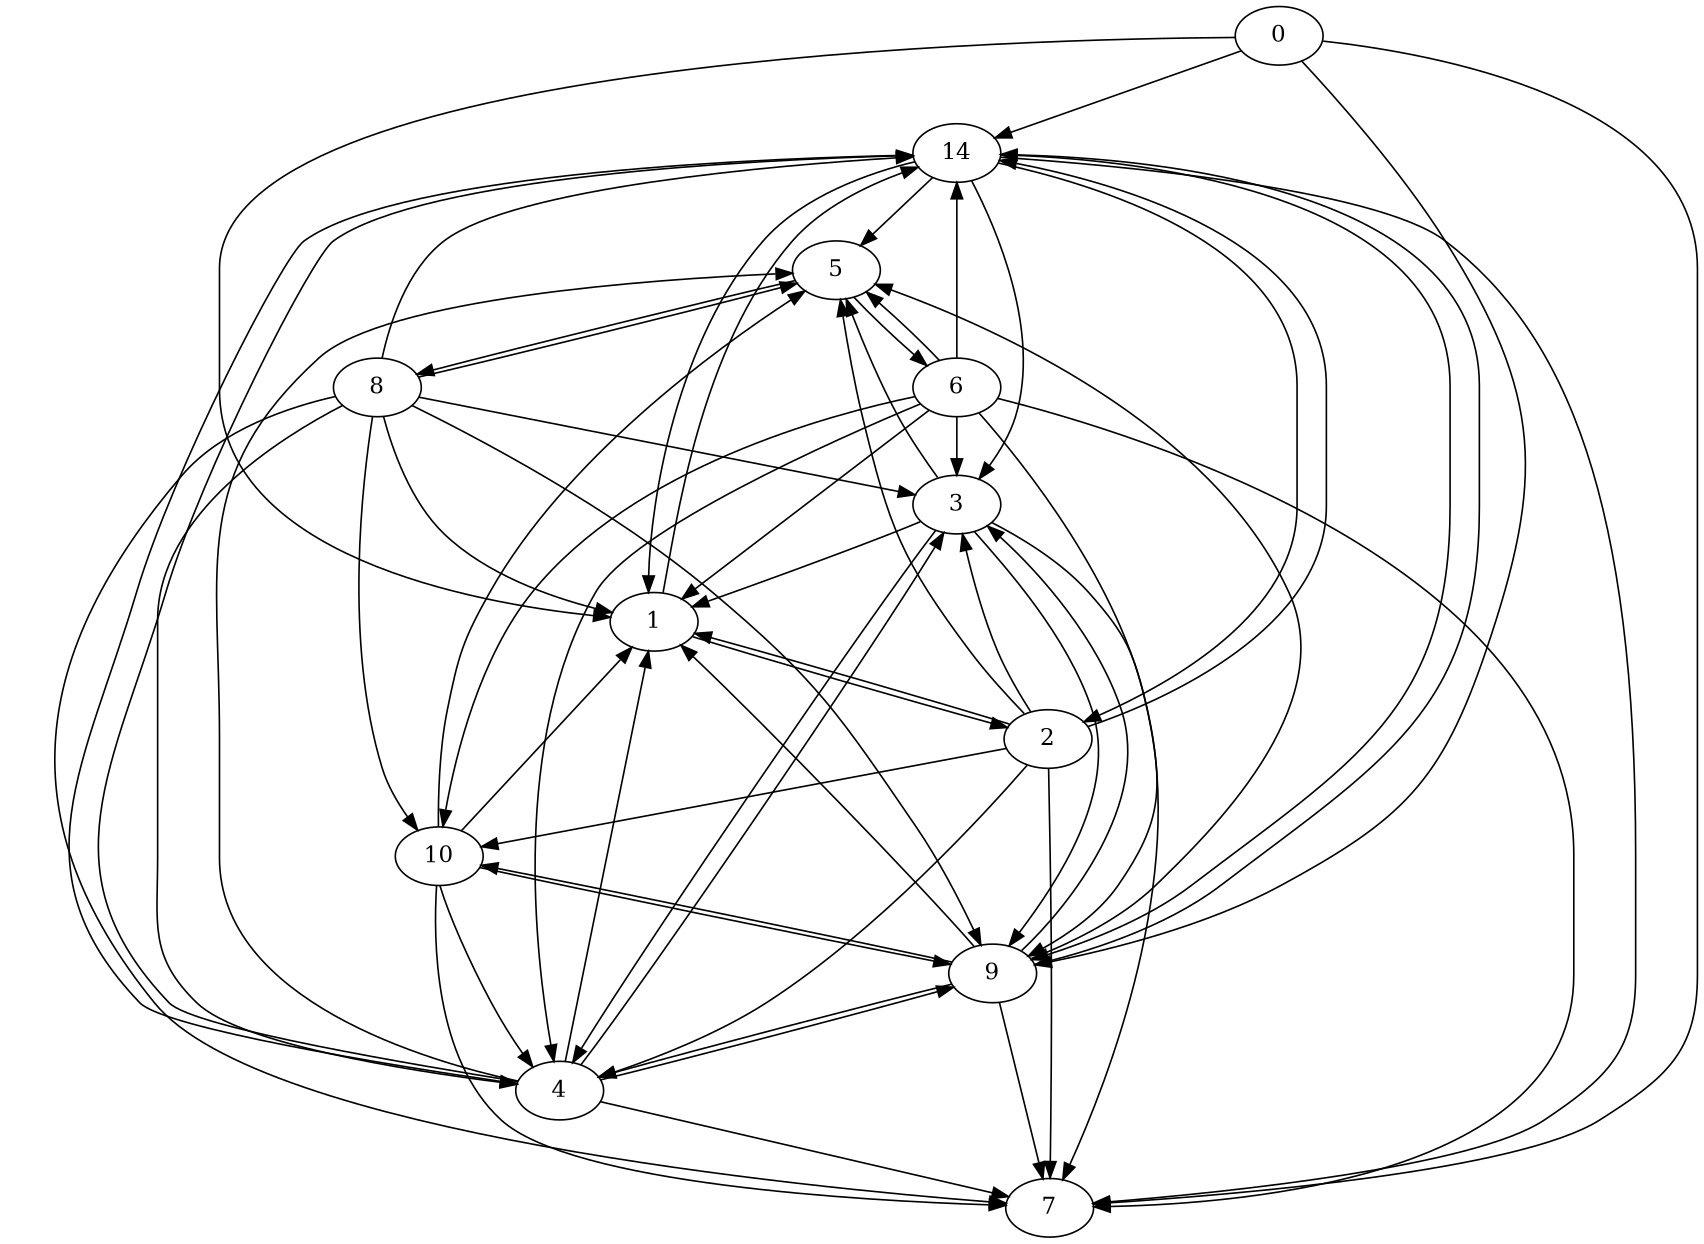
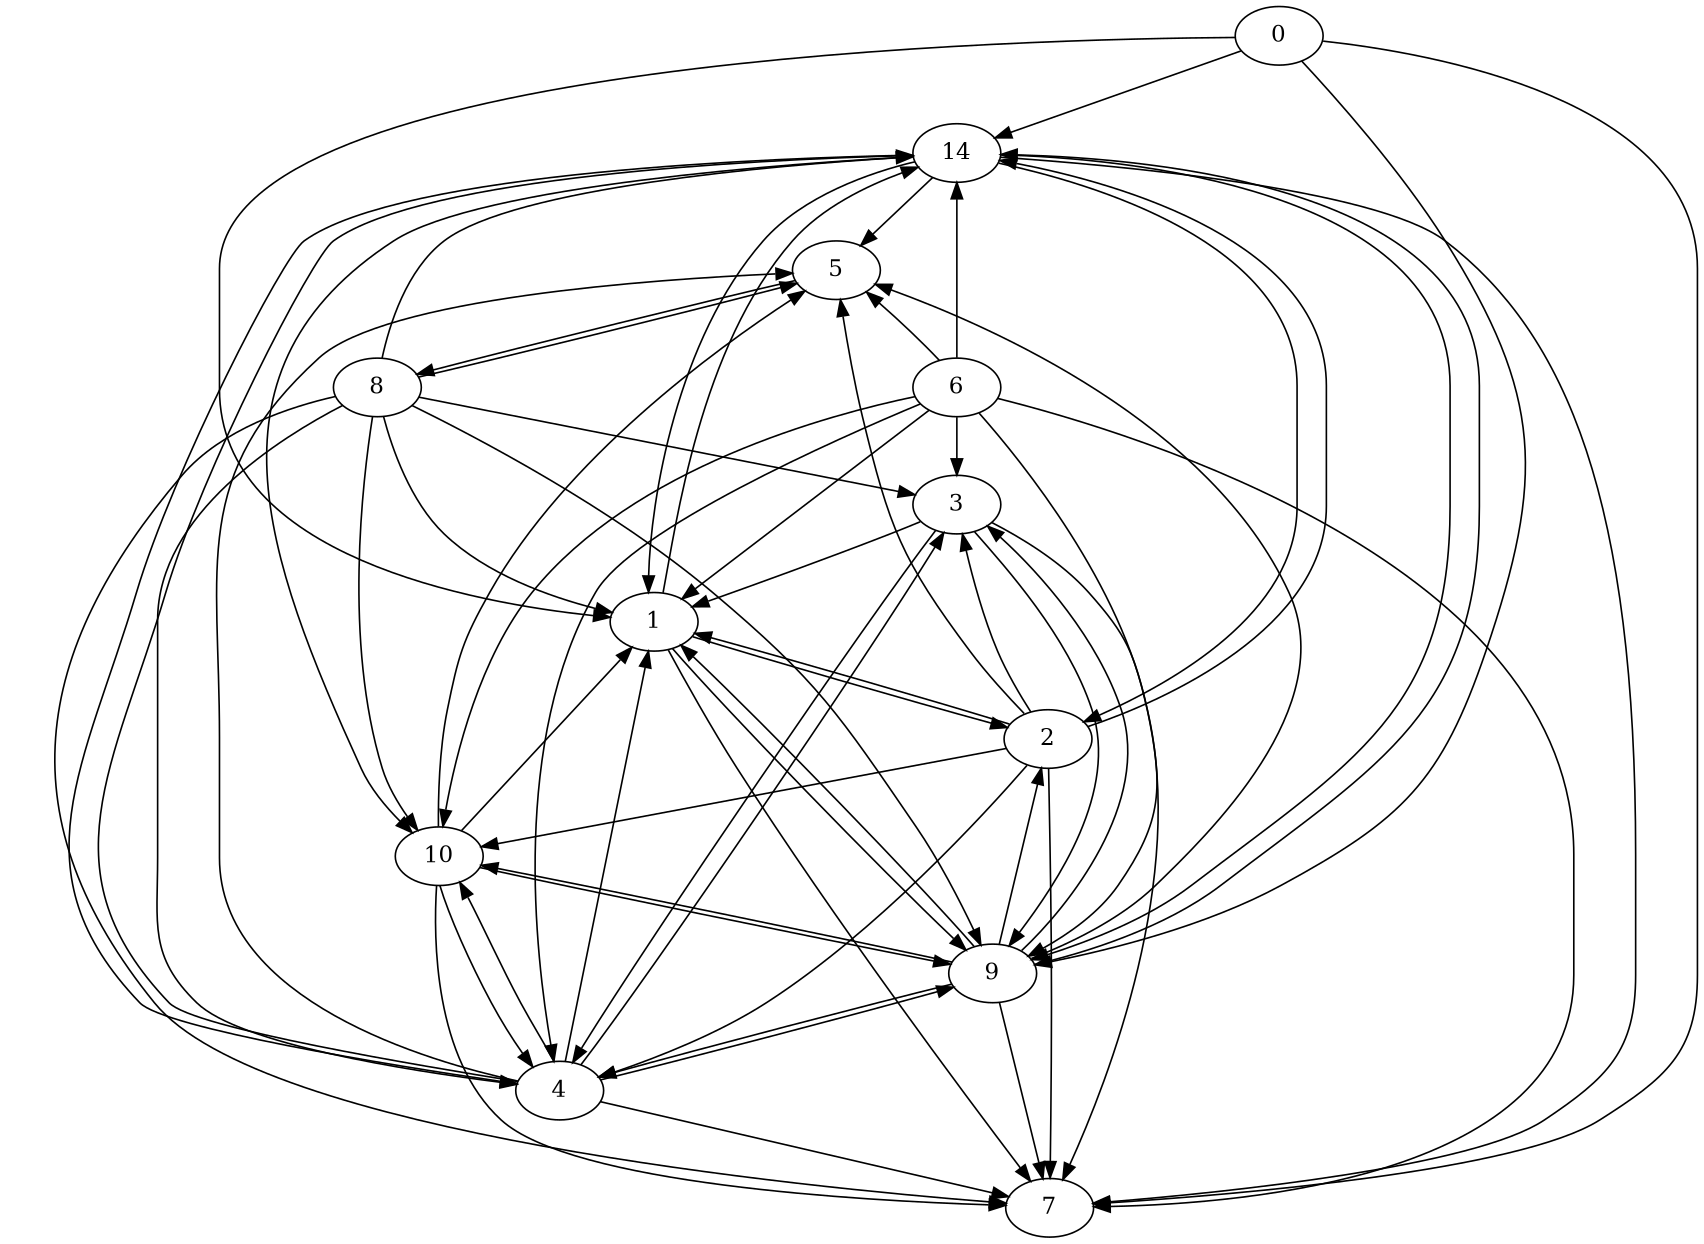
(1020, 323) -> (345, 281)
(883, 327) -> none
(885, 391) -> none
none -> (811, 796)
none -> (1018, 864)
none -> (836, 915)
none -> (509, 981)
